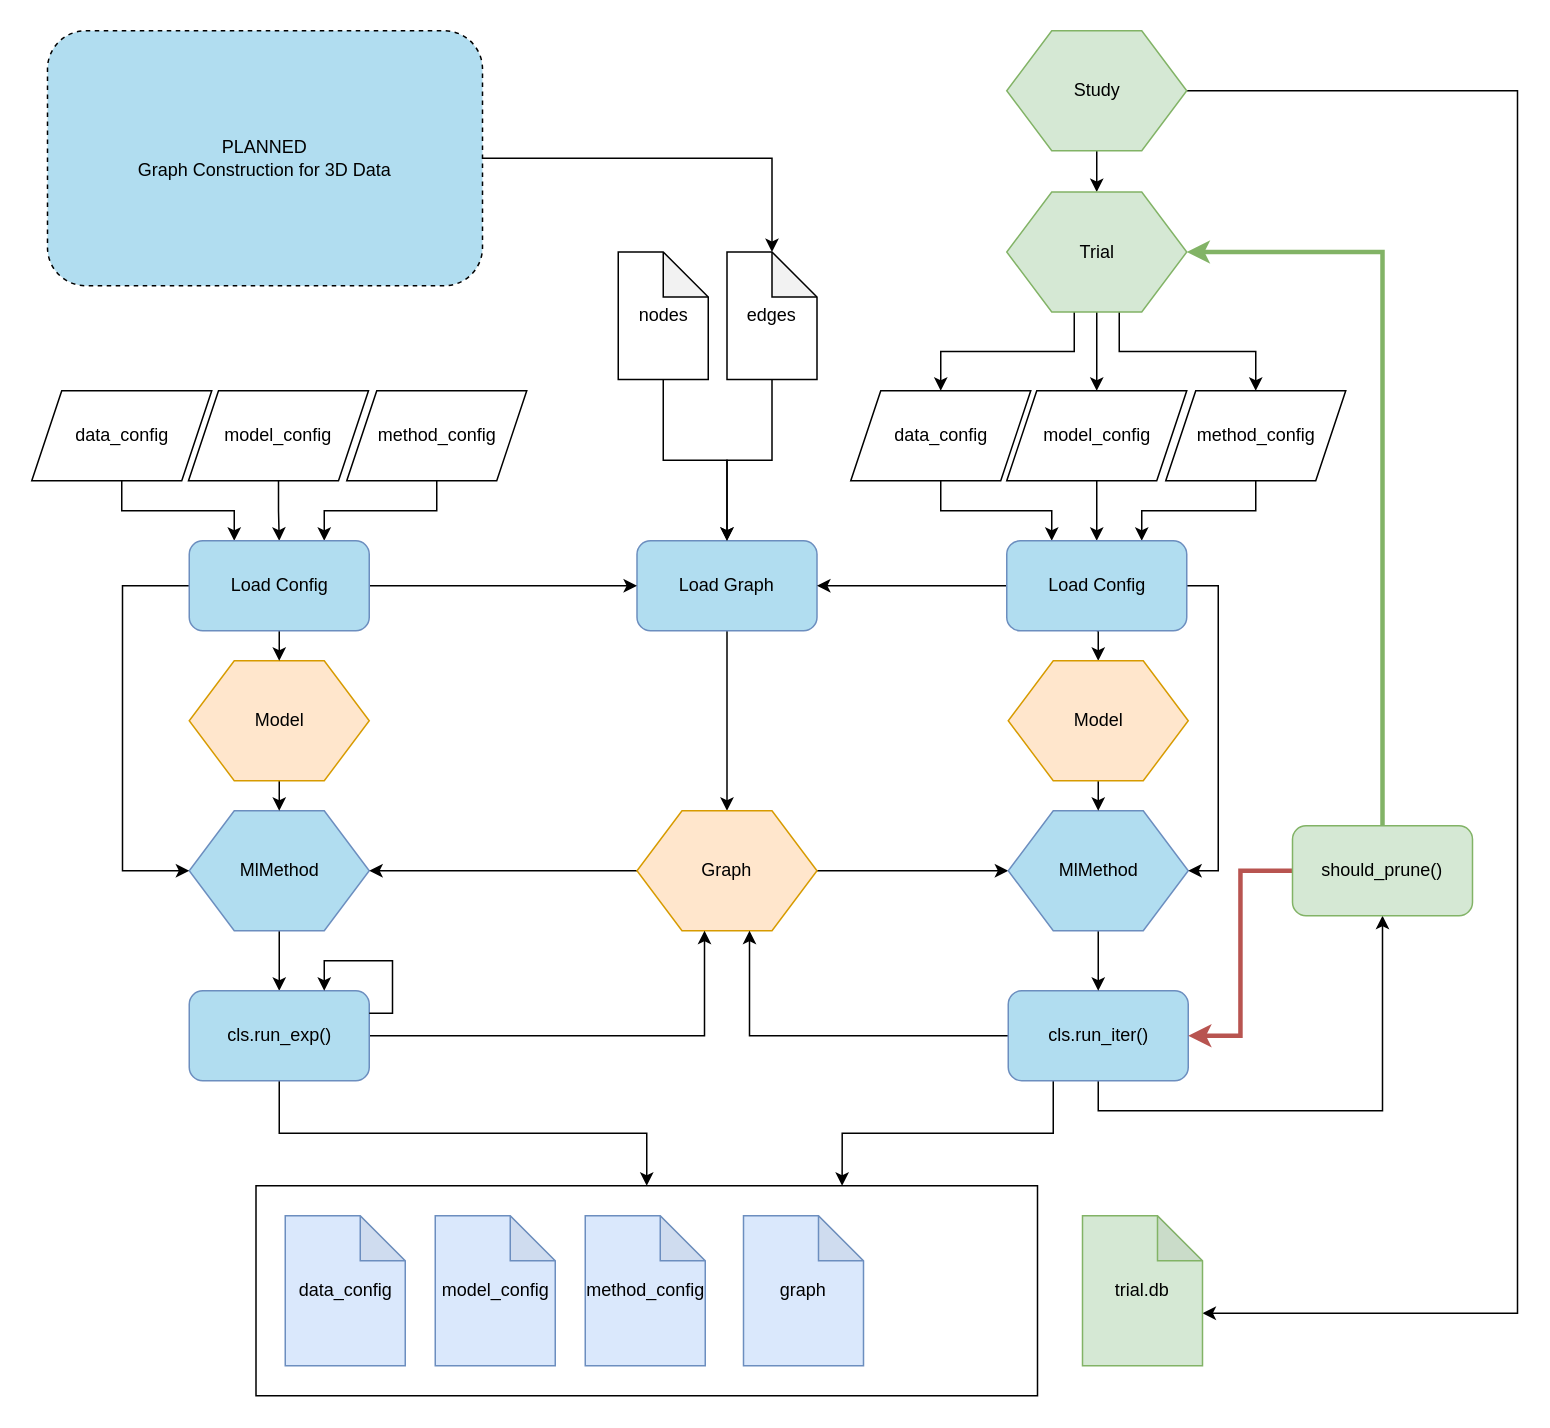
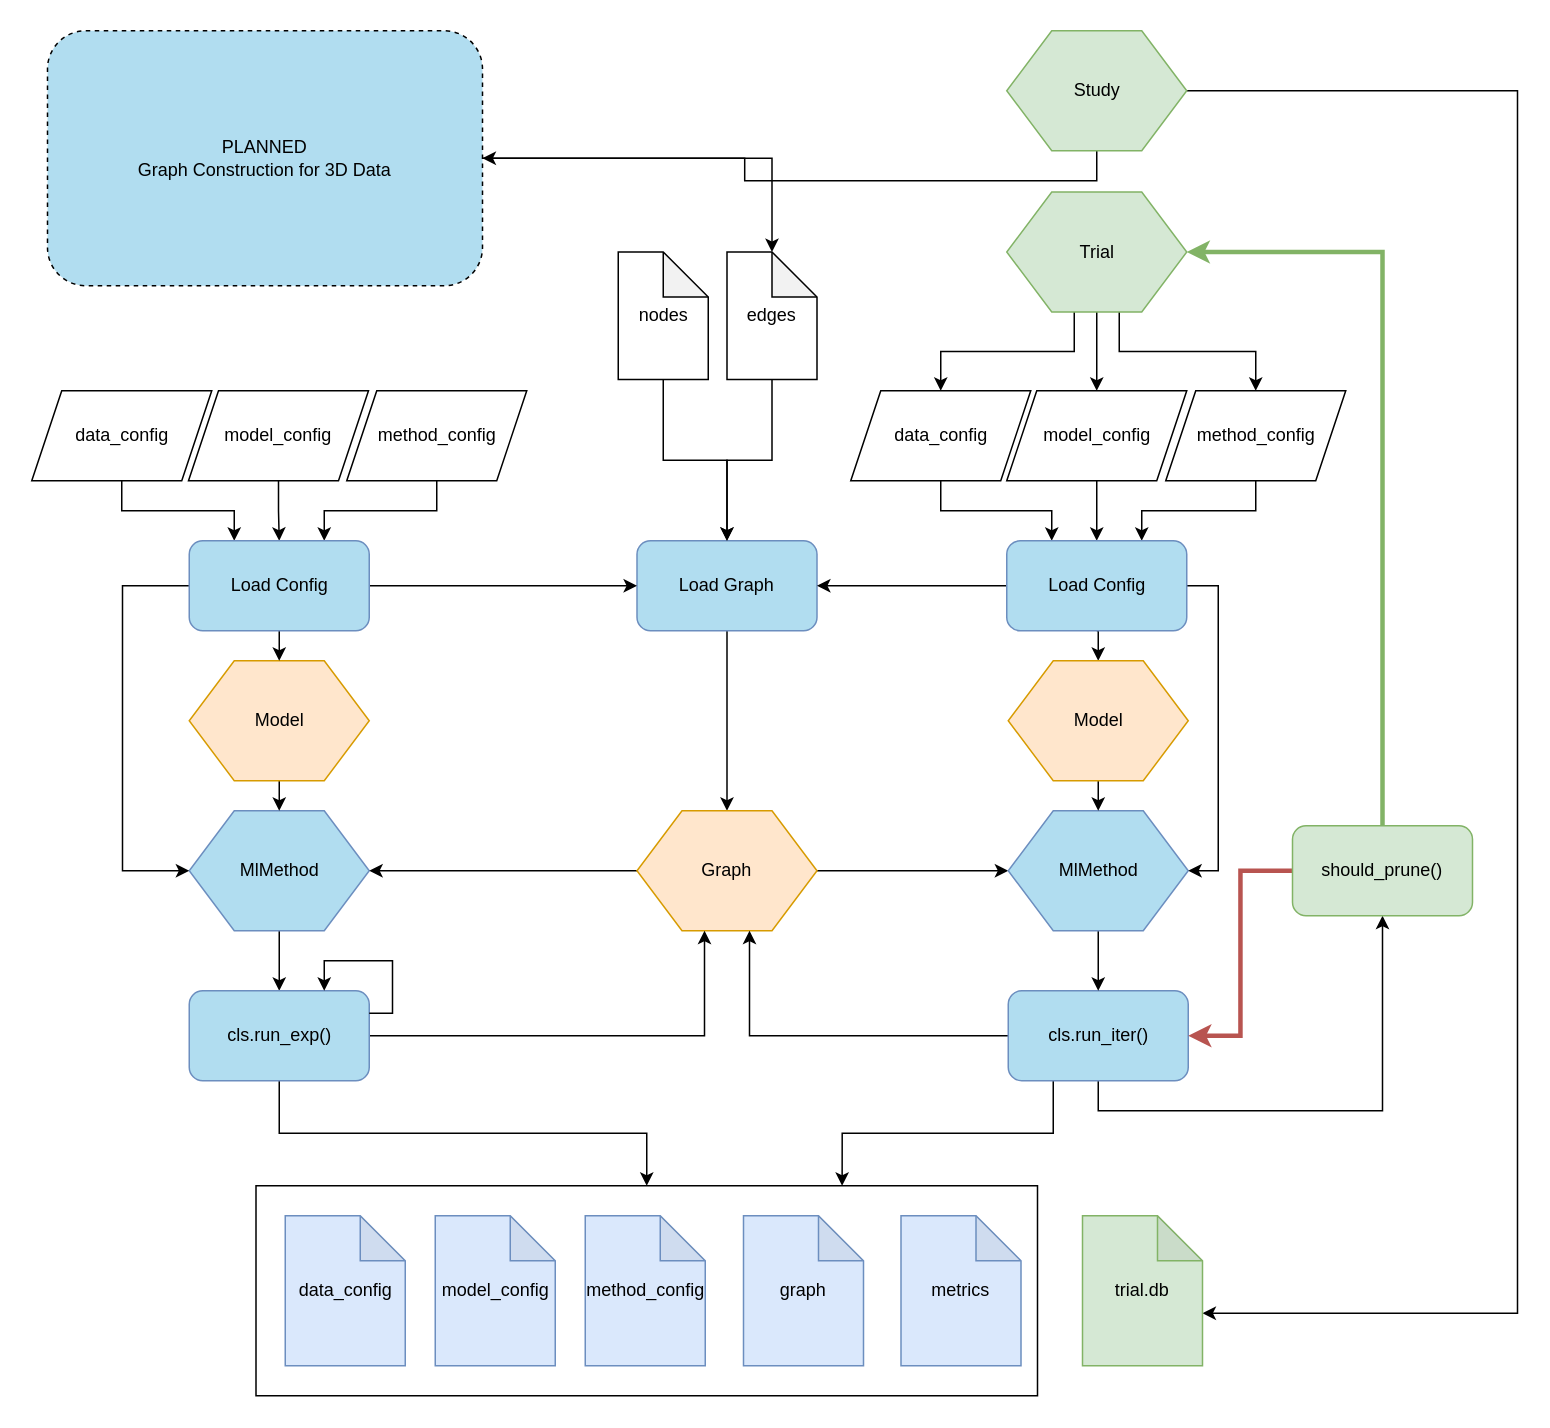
(1097, 181) -> (912, 181)
none -> (961, 1291)
